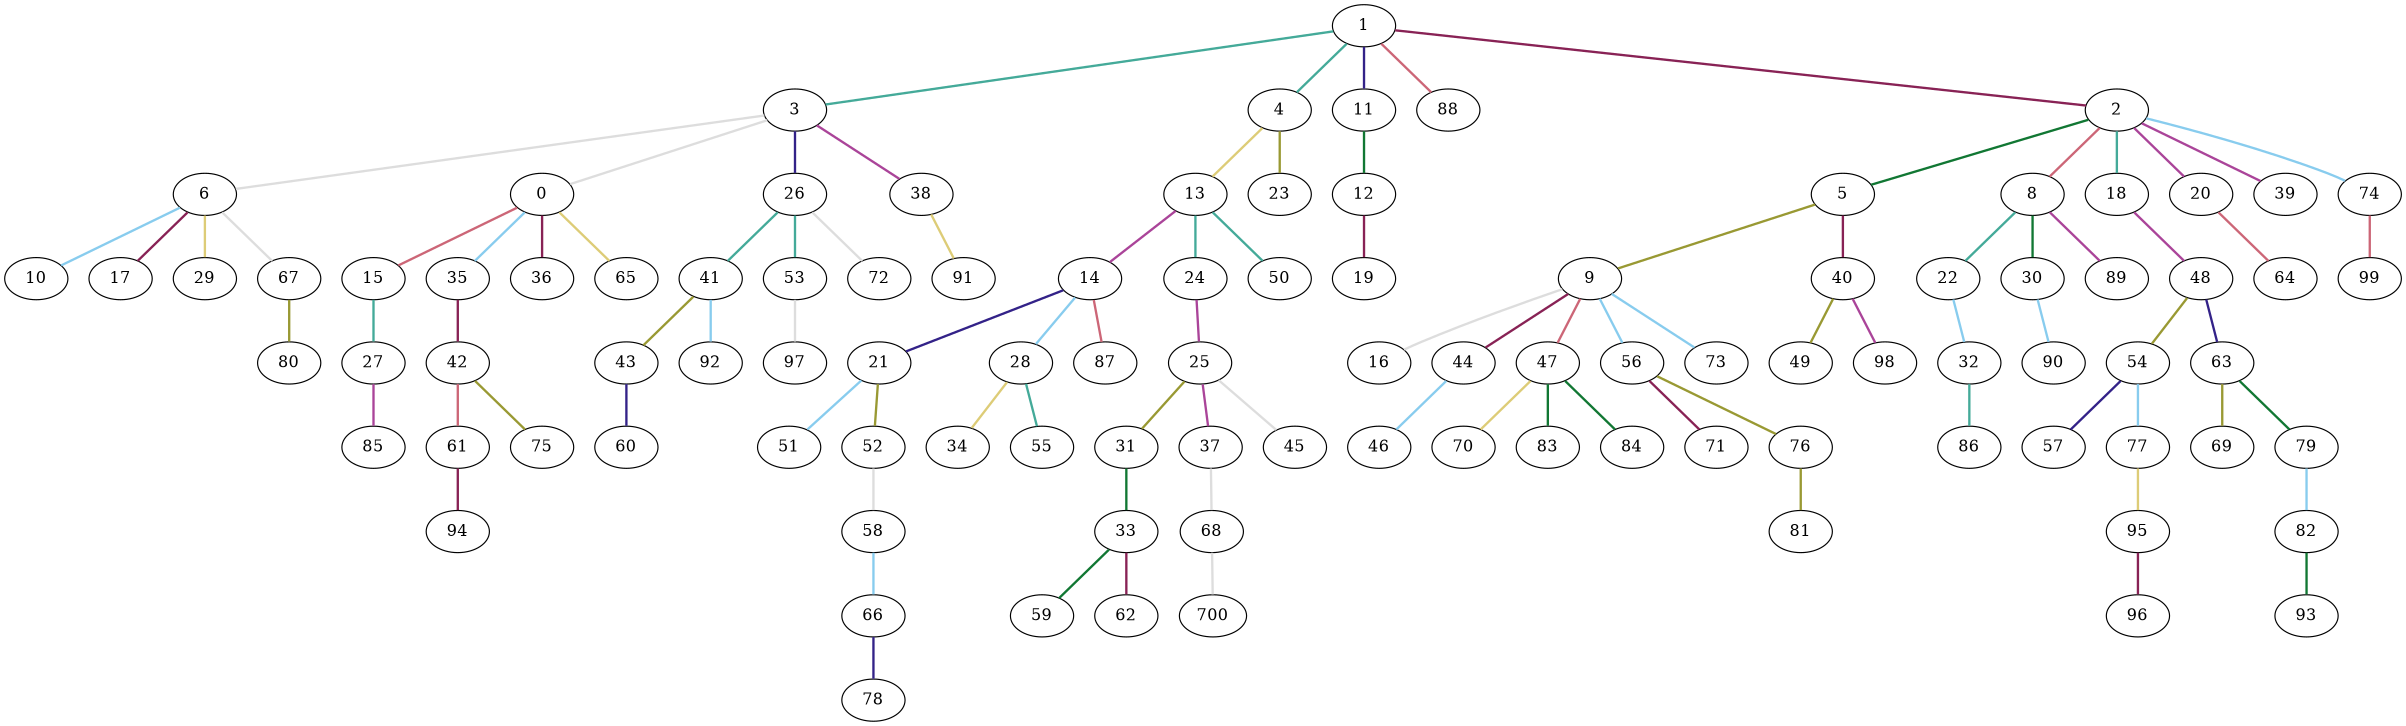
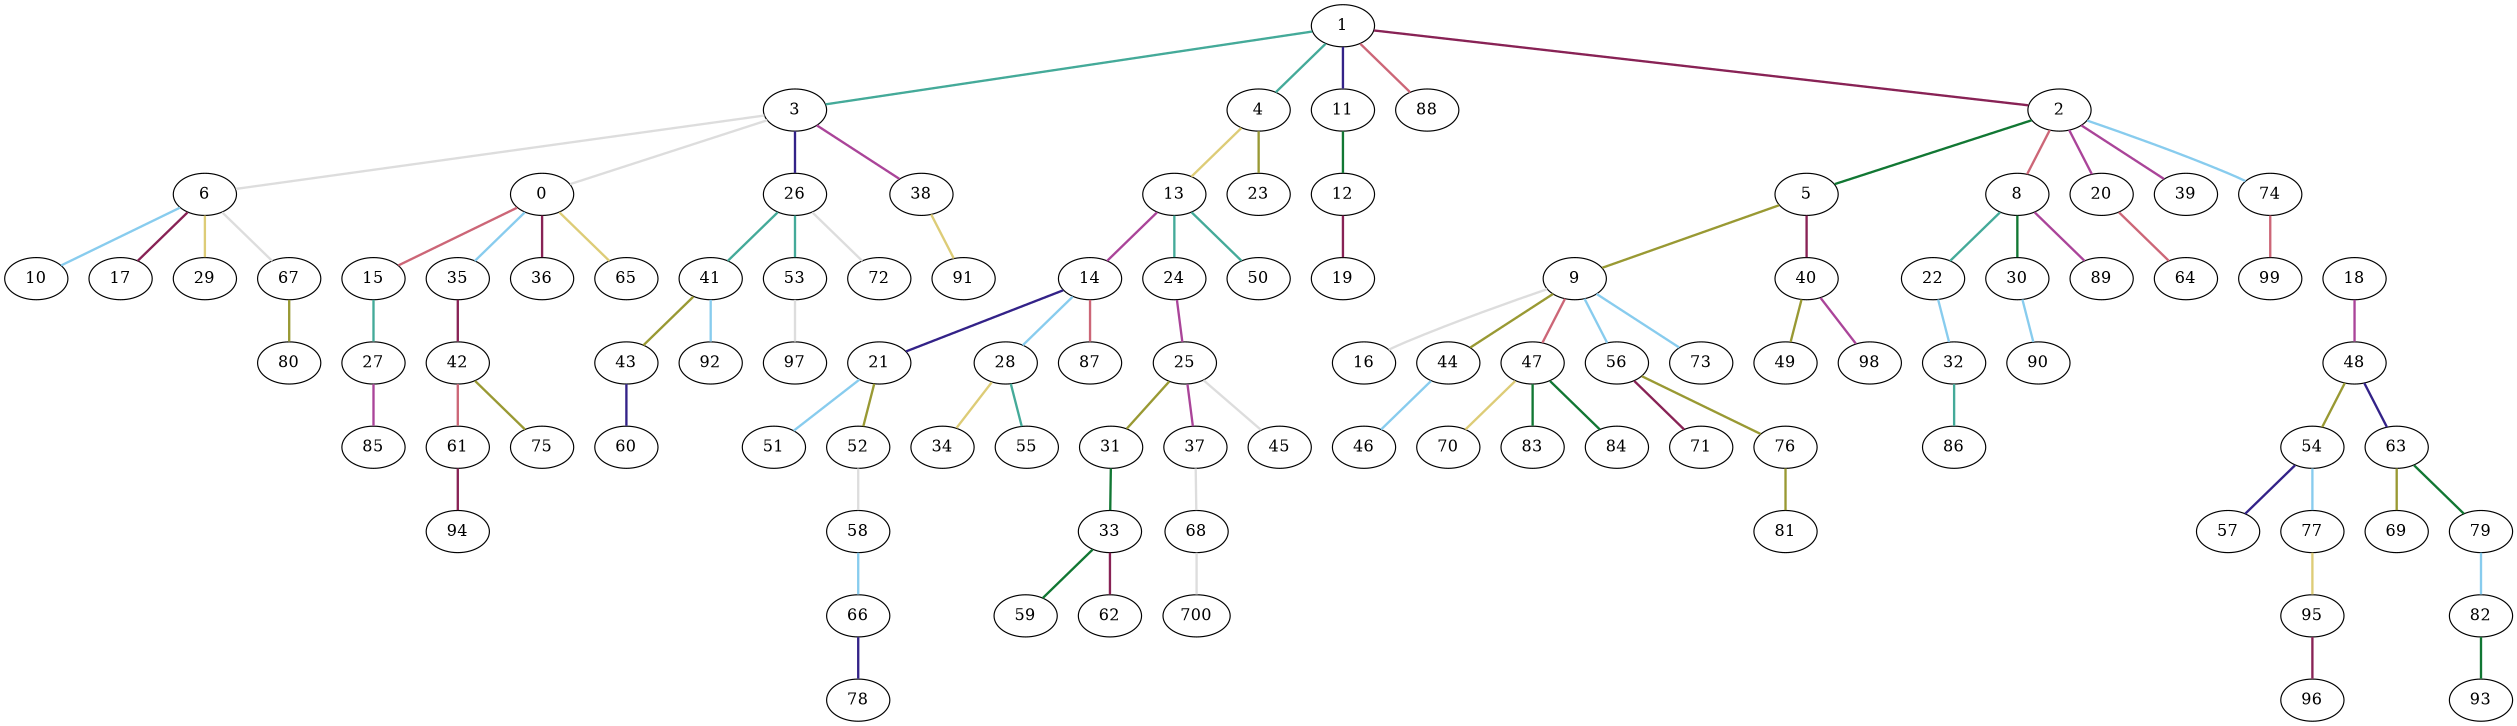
(2117, 152) -> none
(1527, 321) -> (1512, 321)
